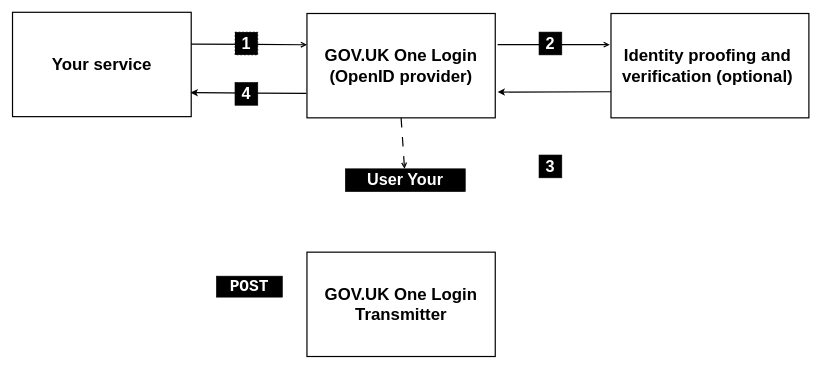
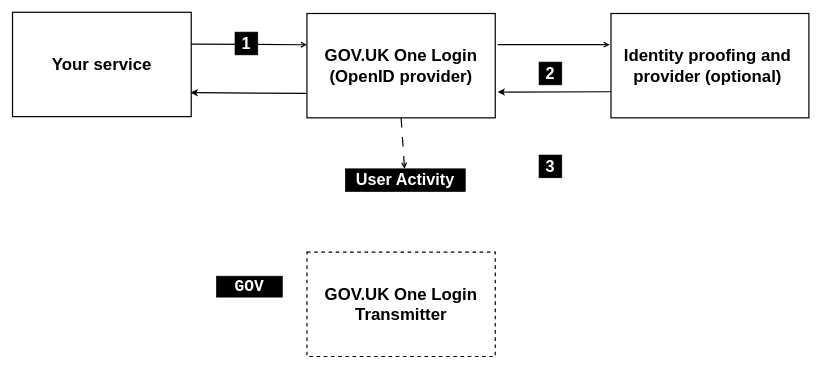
(246, 44) -> (246, 44)
(551, 44) -> (551, 74)
(710, 66) -> (710, 66)
(246, 94) -> none
(405, 180) -> (405, 180)
(249, 287) -> (249, 287)
(401, 305) -> (401, 305)
